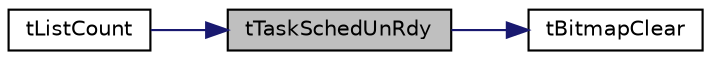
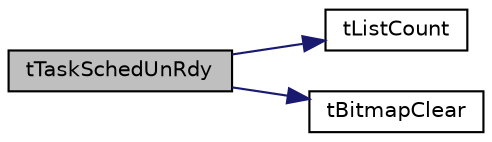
(178, 30) -> (268, 49)
